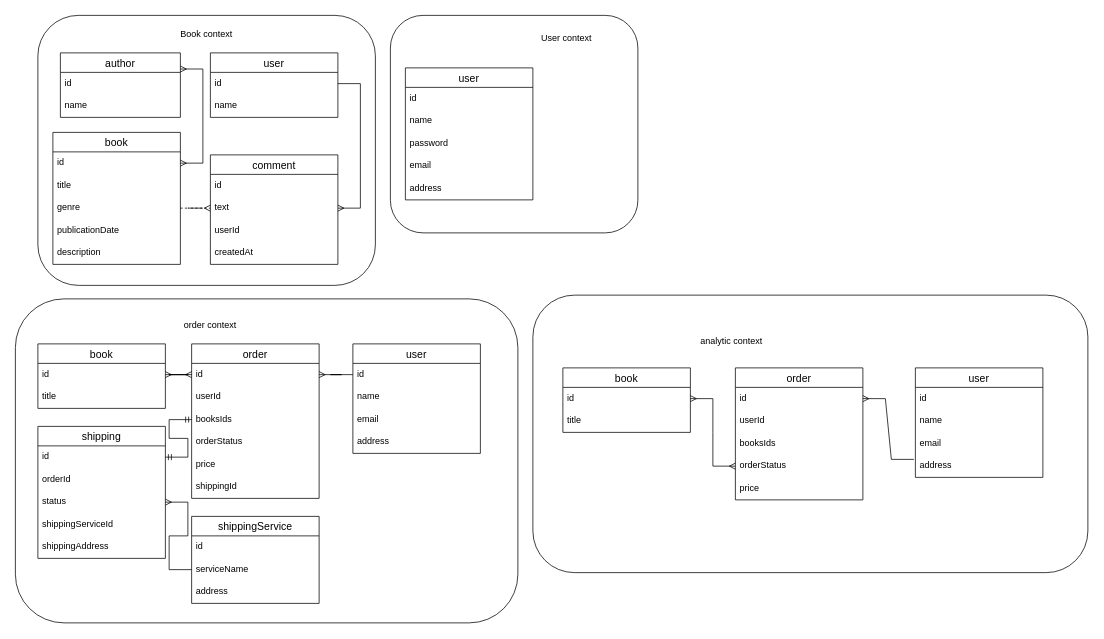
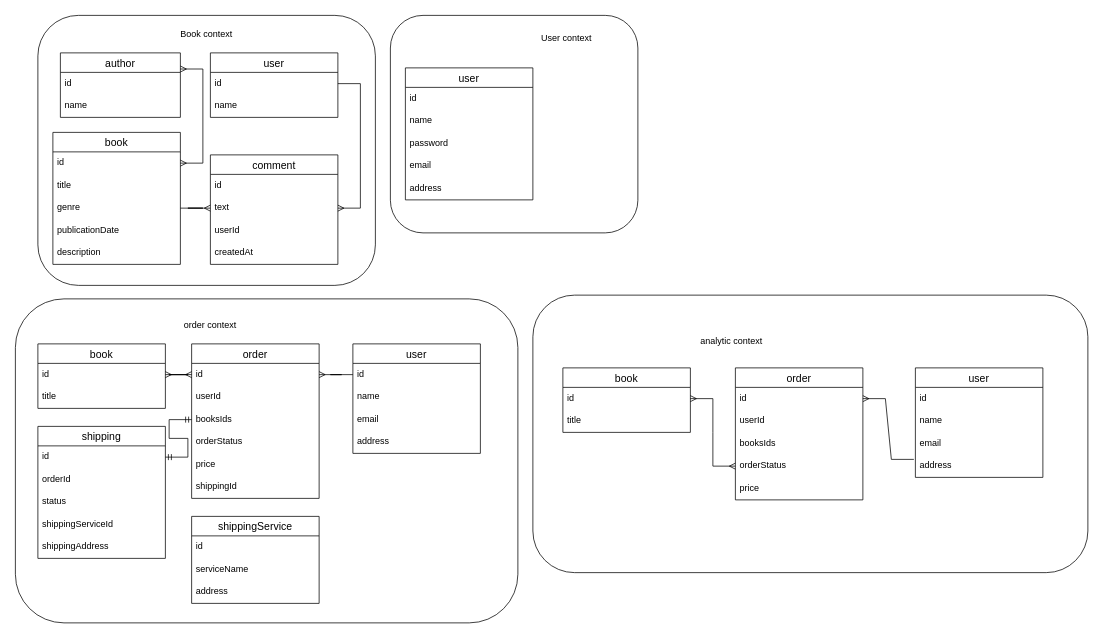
(196, 208) -> (196, 208)
(179, 536) -> none
